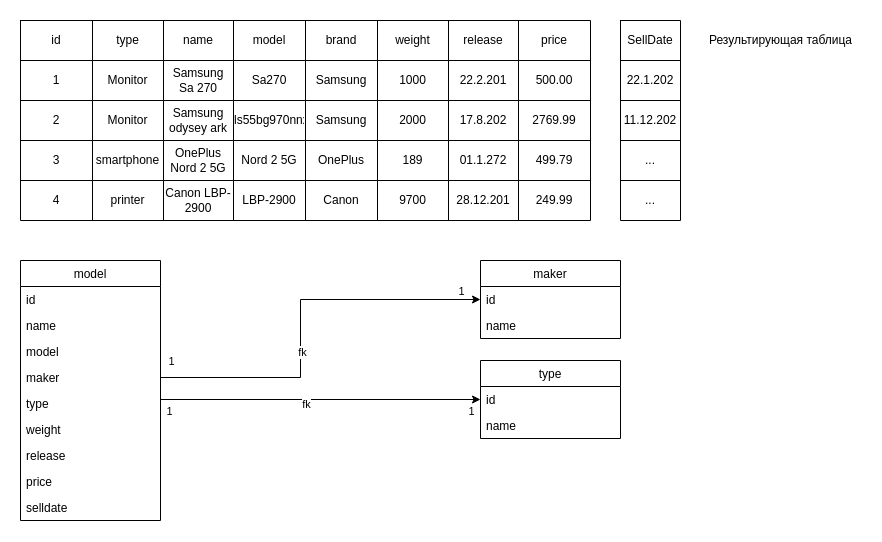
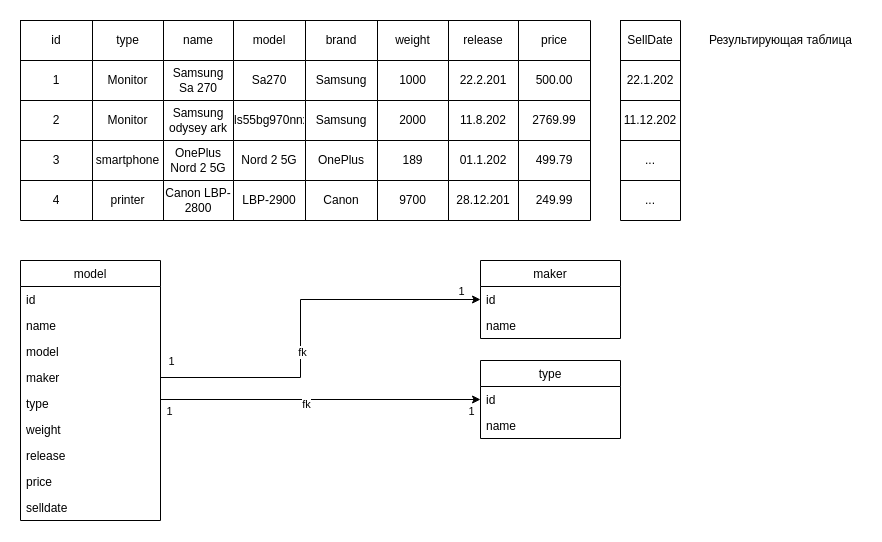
(484, 121) -> (484, 121)
(484, 161) -> (484, 161)
(199, 201) -> (199, 201)
